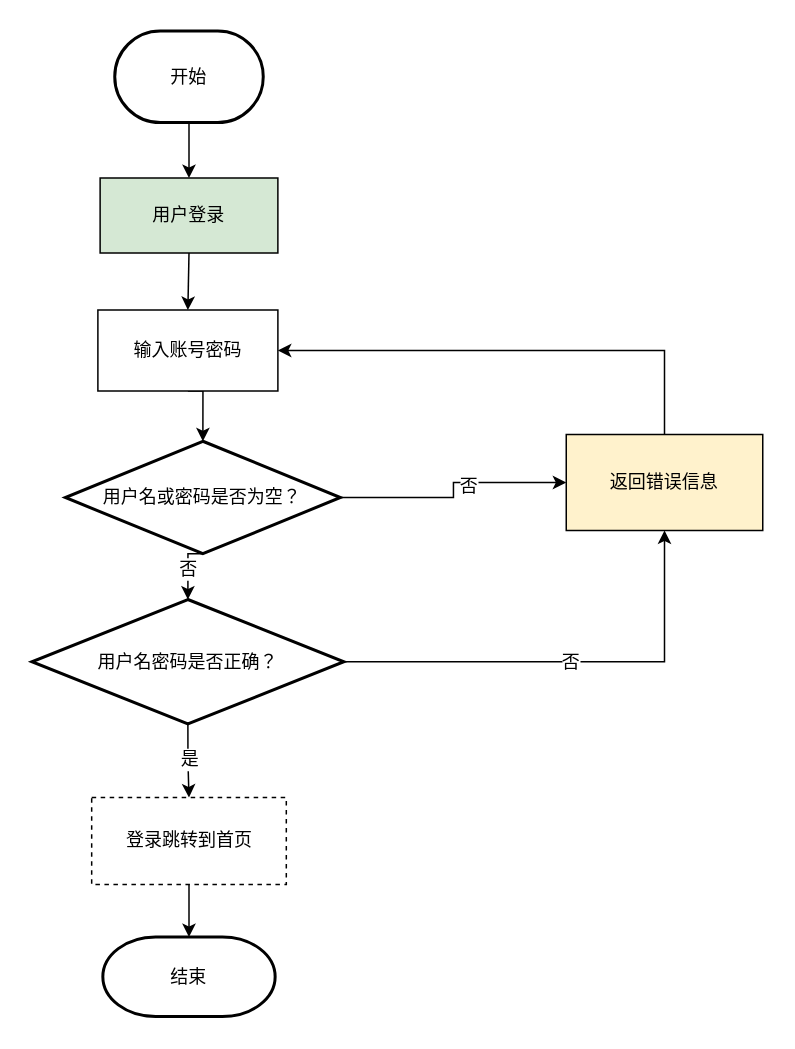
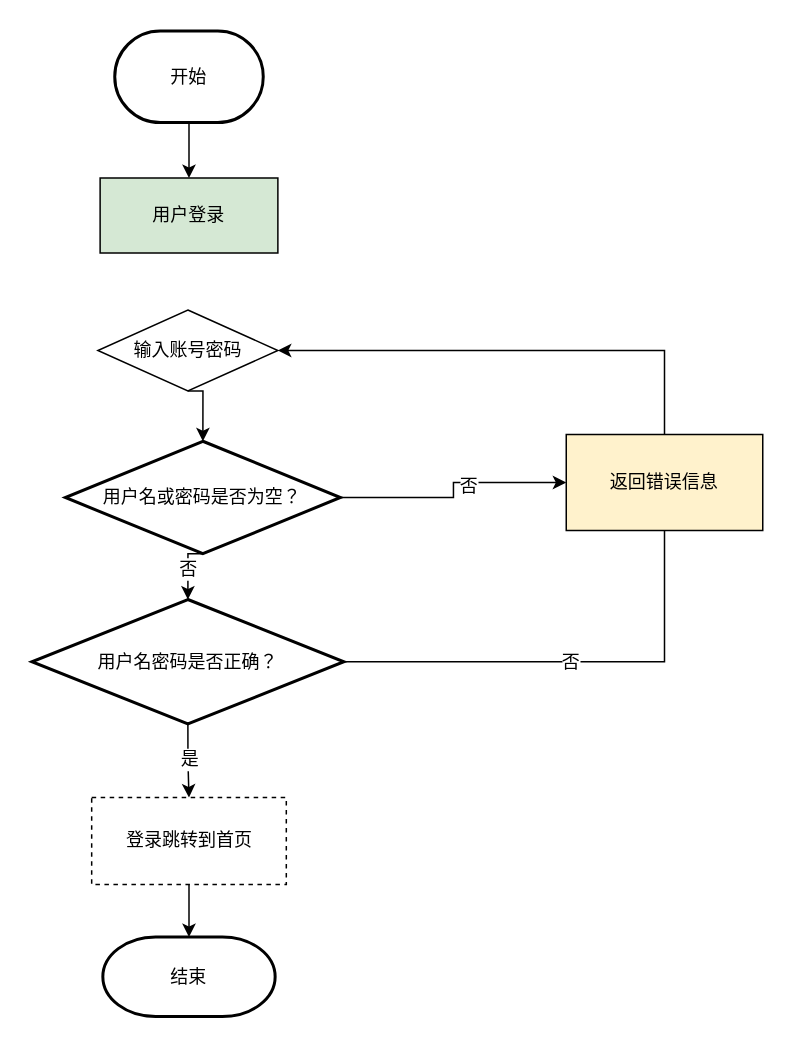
(189, 276) -> none
(188, 350) -> (188, 350)
(665, 542) -> (665, 537)
